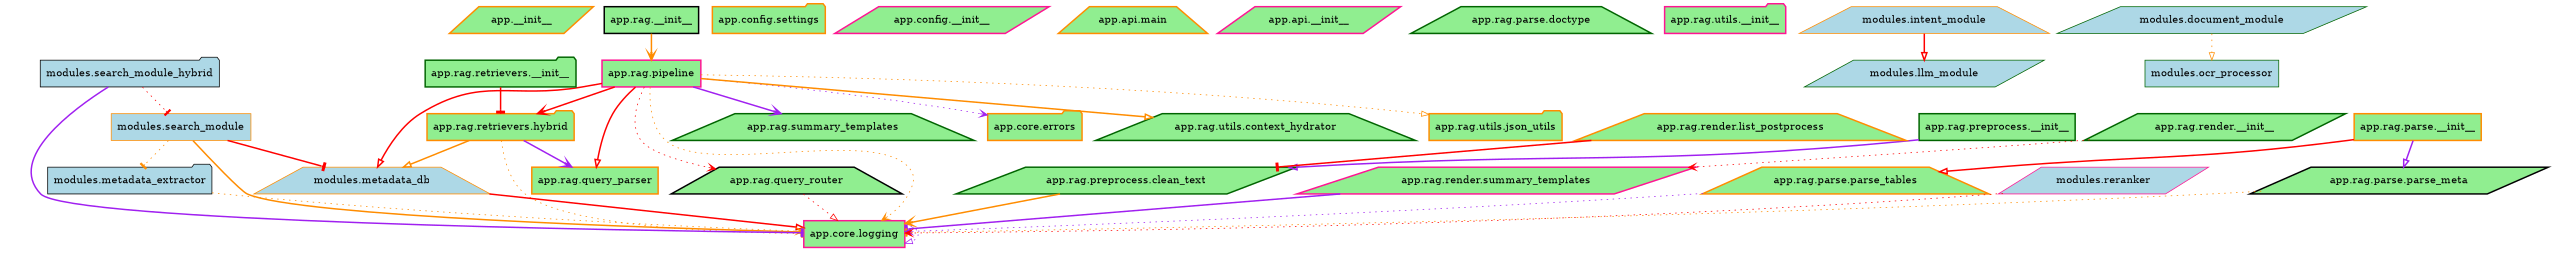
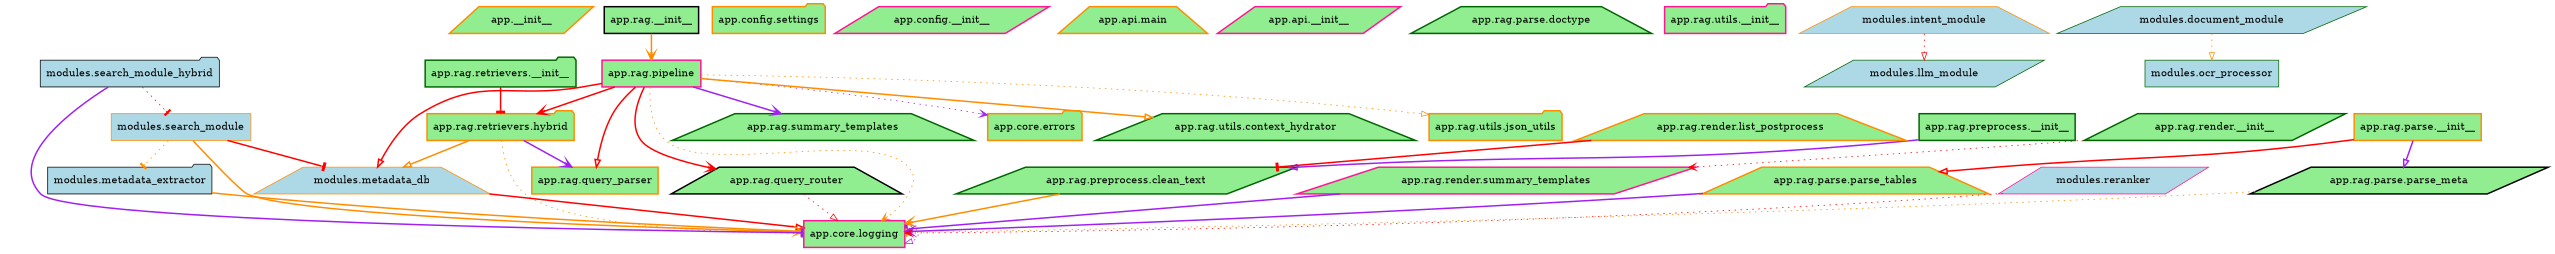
(1924, 43) -> (1924, 43)
(648, 146) -> (648, 146)
(1308, 215) -> (1308, 215)
(504, 216) -> (504, 216)
